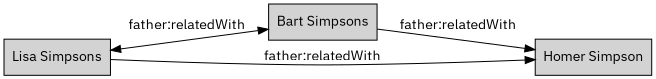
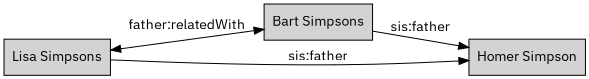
(458, 26) -> (421, 28)
(323, 57) -> (318, 57)
